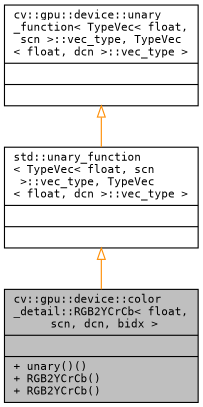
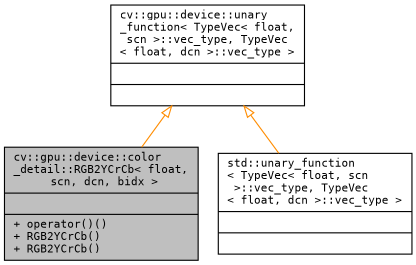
(101, 274) -> (153, 131)
(51, 367) -> (61, 224)
